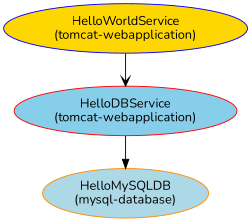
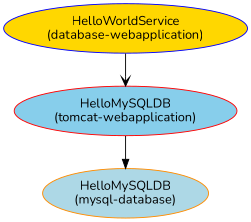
(126, 28) -> (126, 28)
(126, 111) -> (126, 111)
